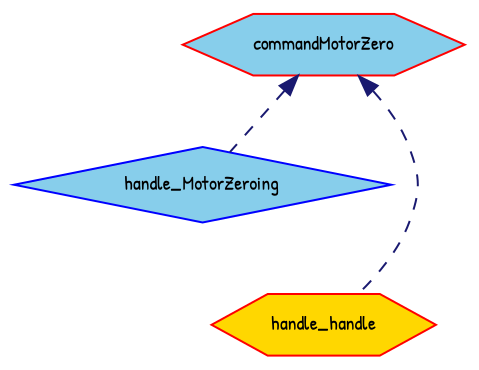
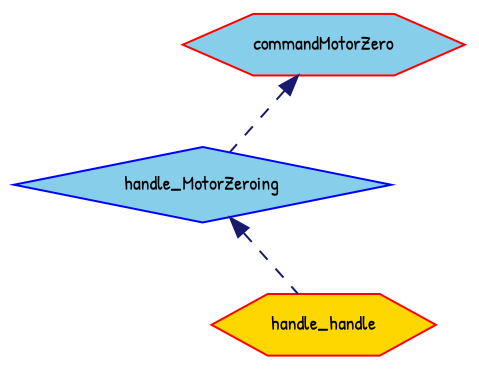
(417, 195) -> (271, 263)
